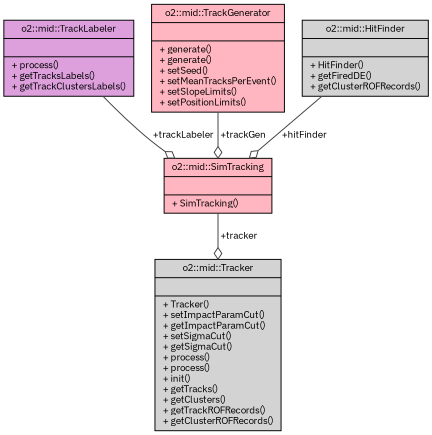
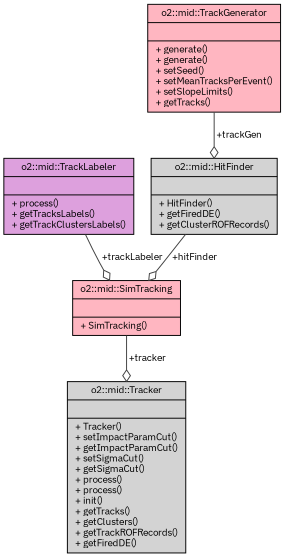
(203, 103) -> (183, 103)
(218, 130) -> (214, 129)
(218, 421) -> (106, 543)
